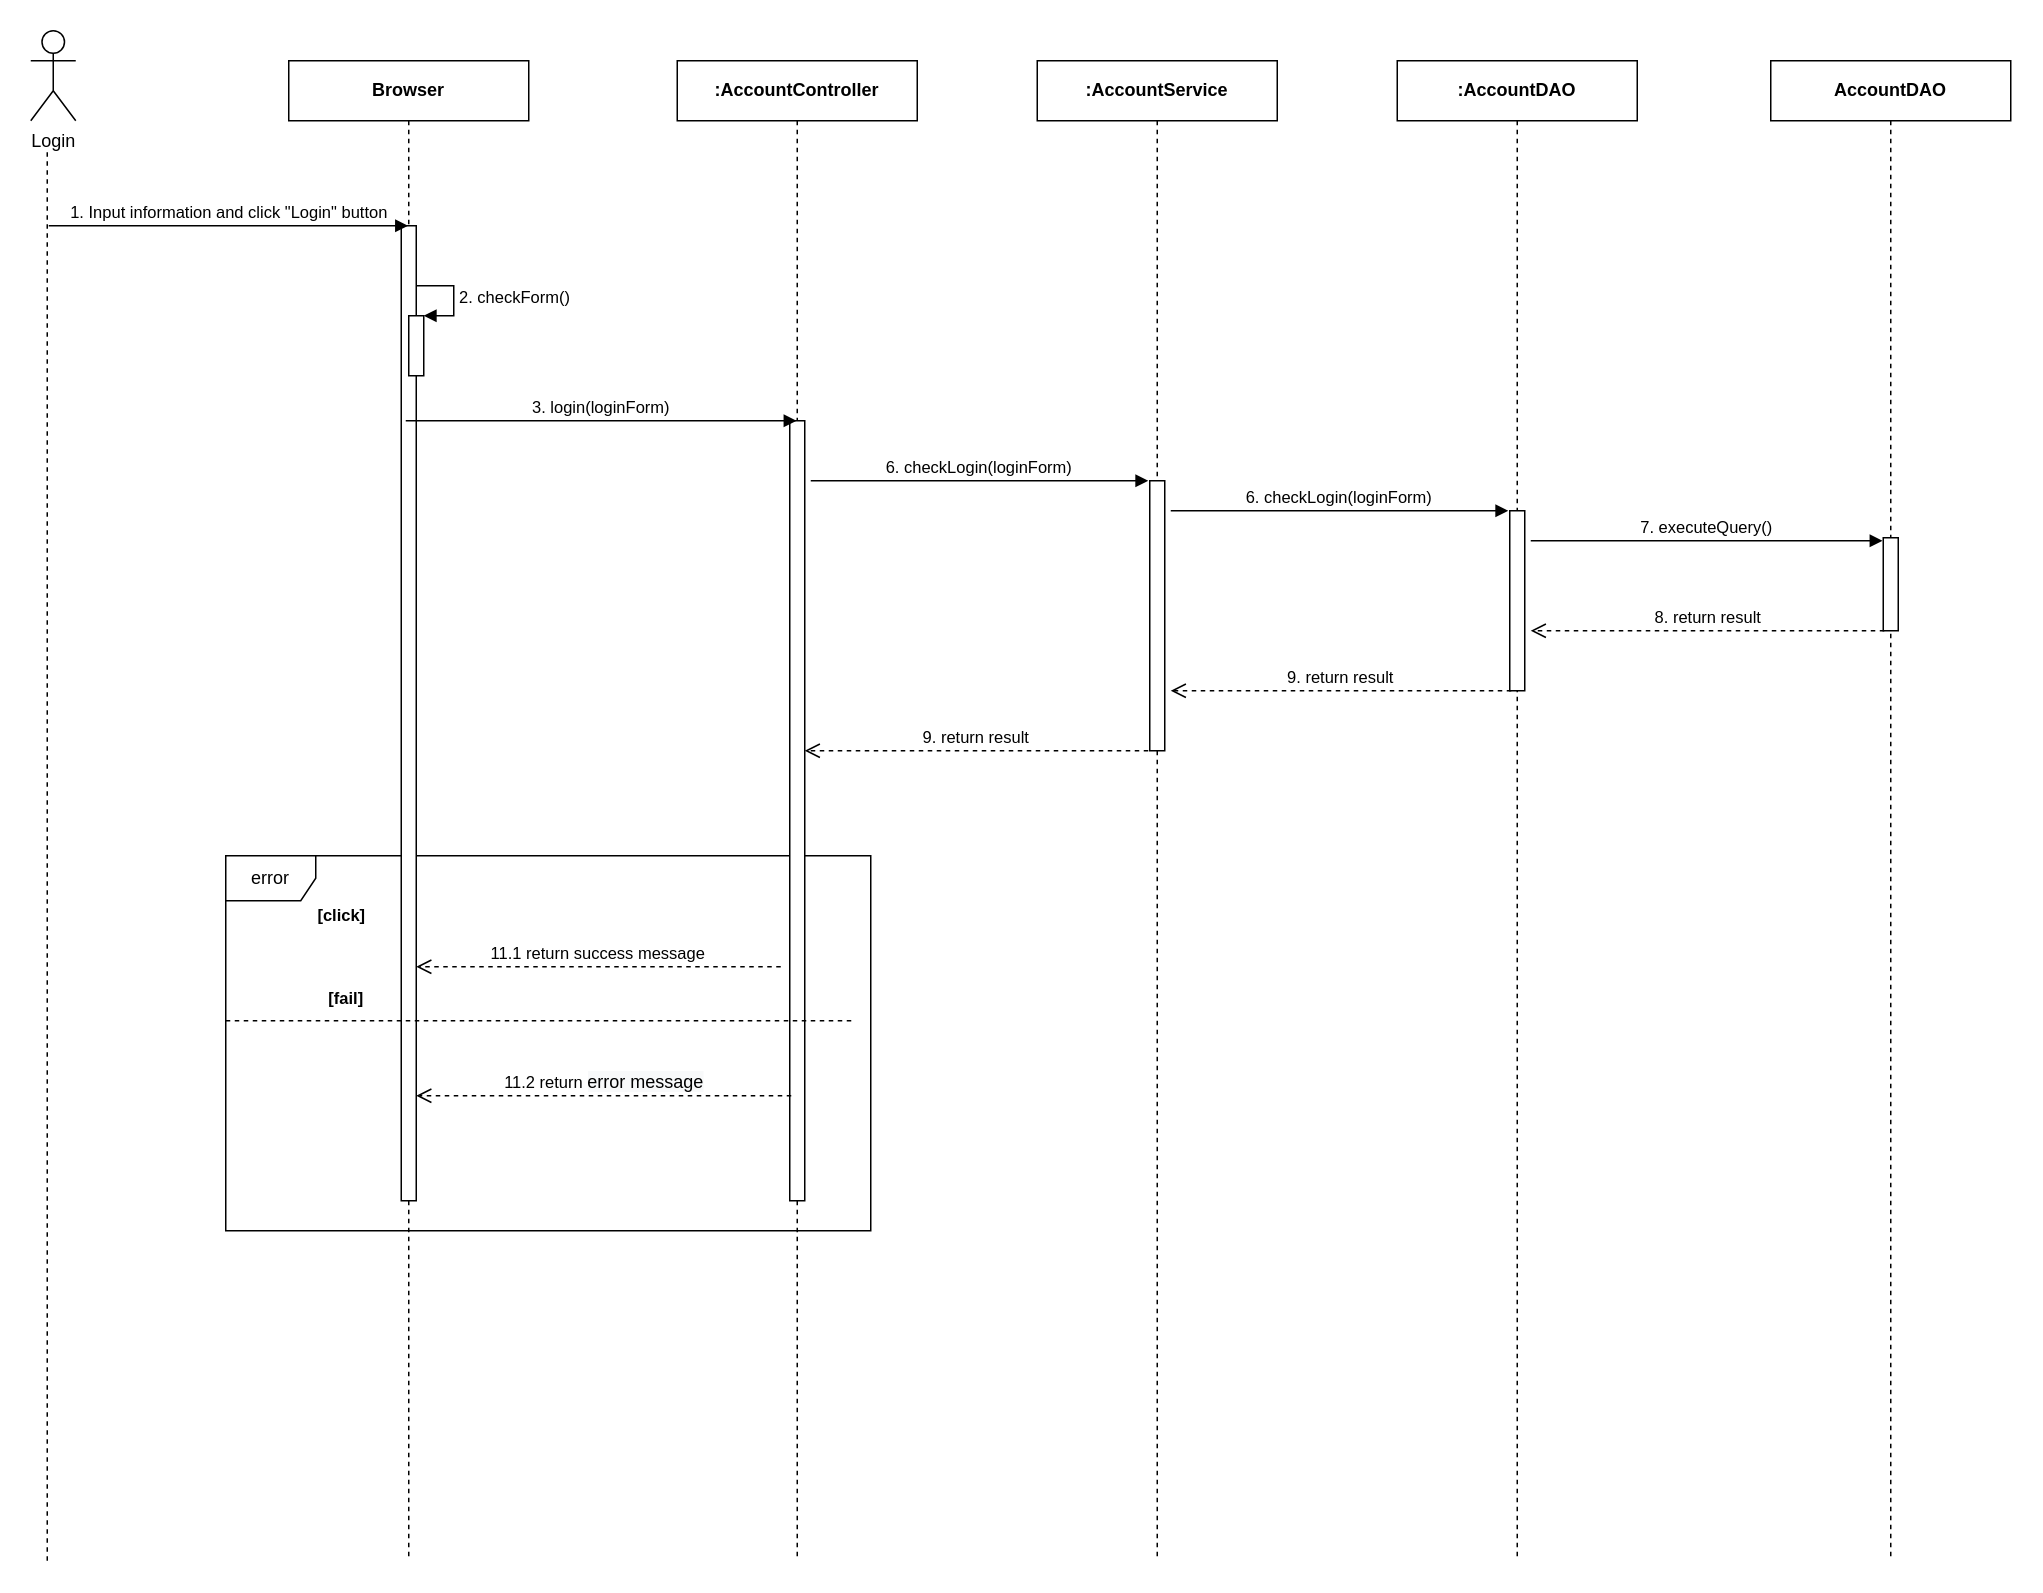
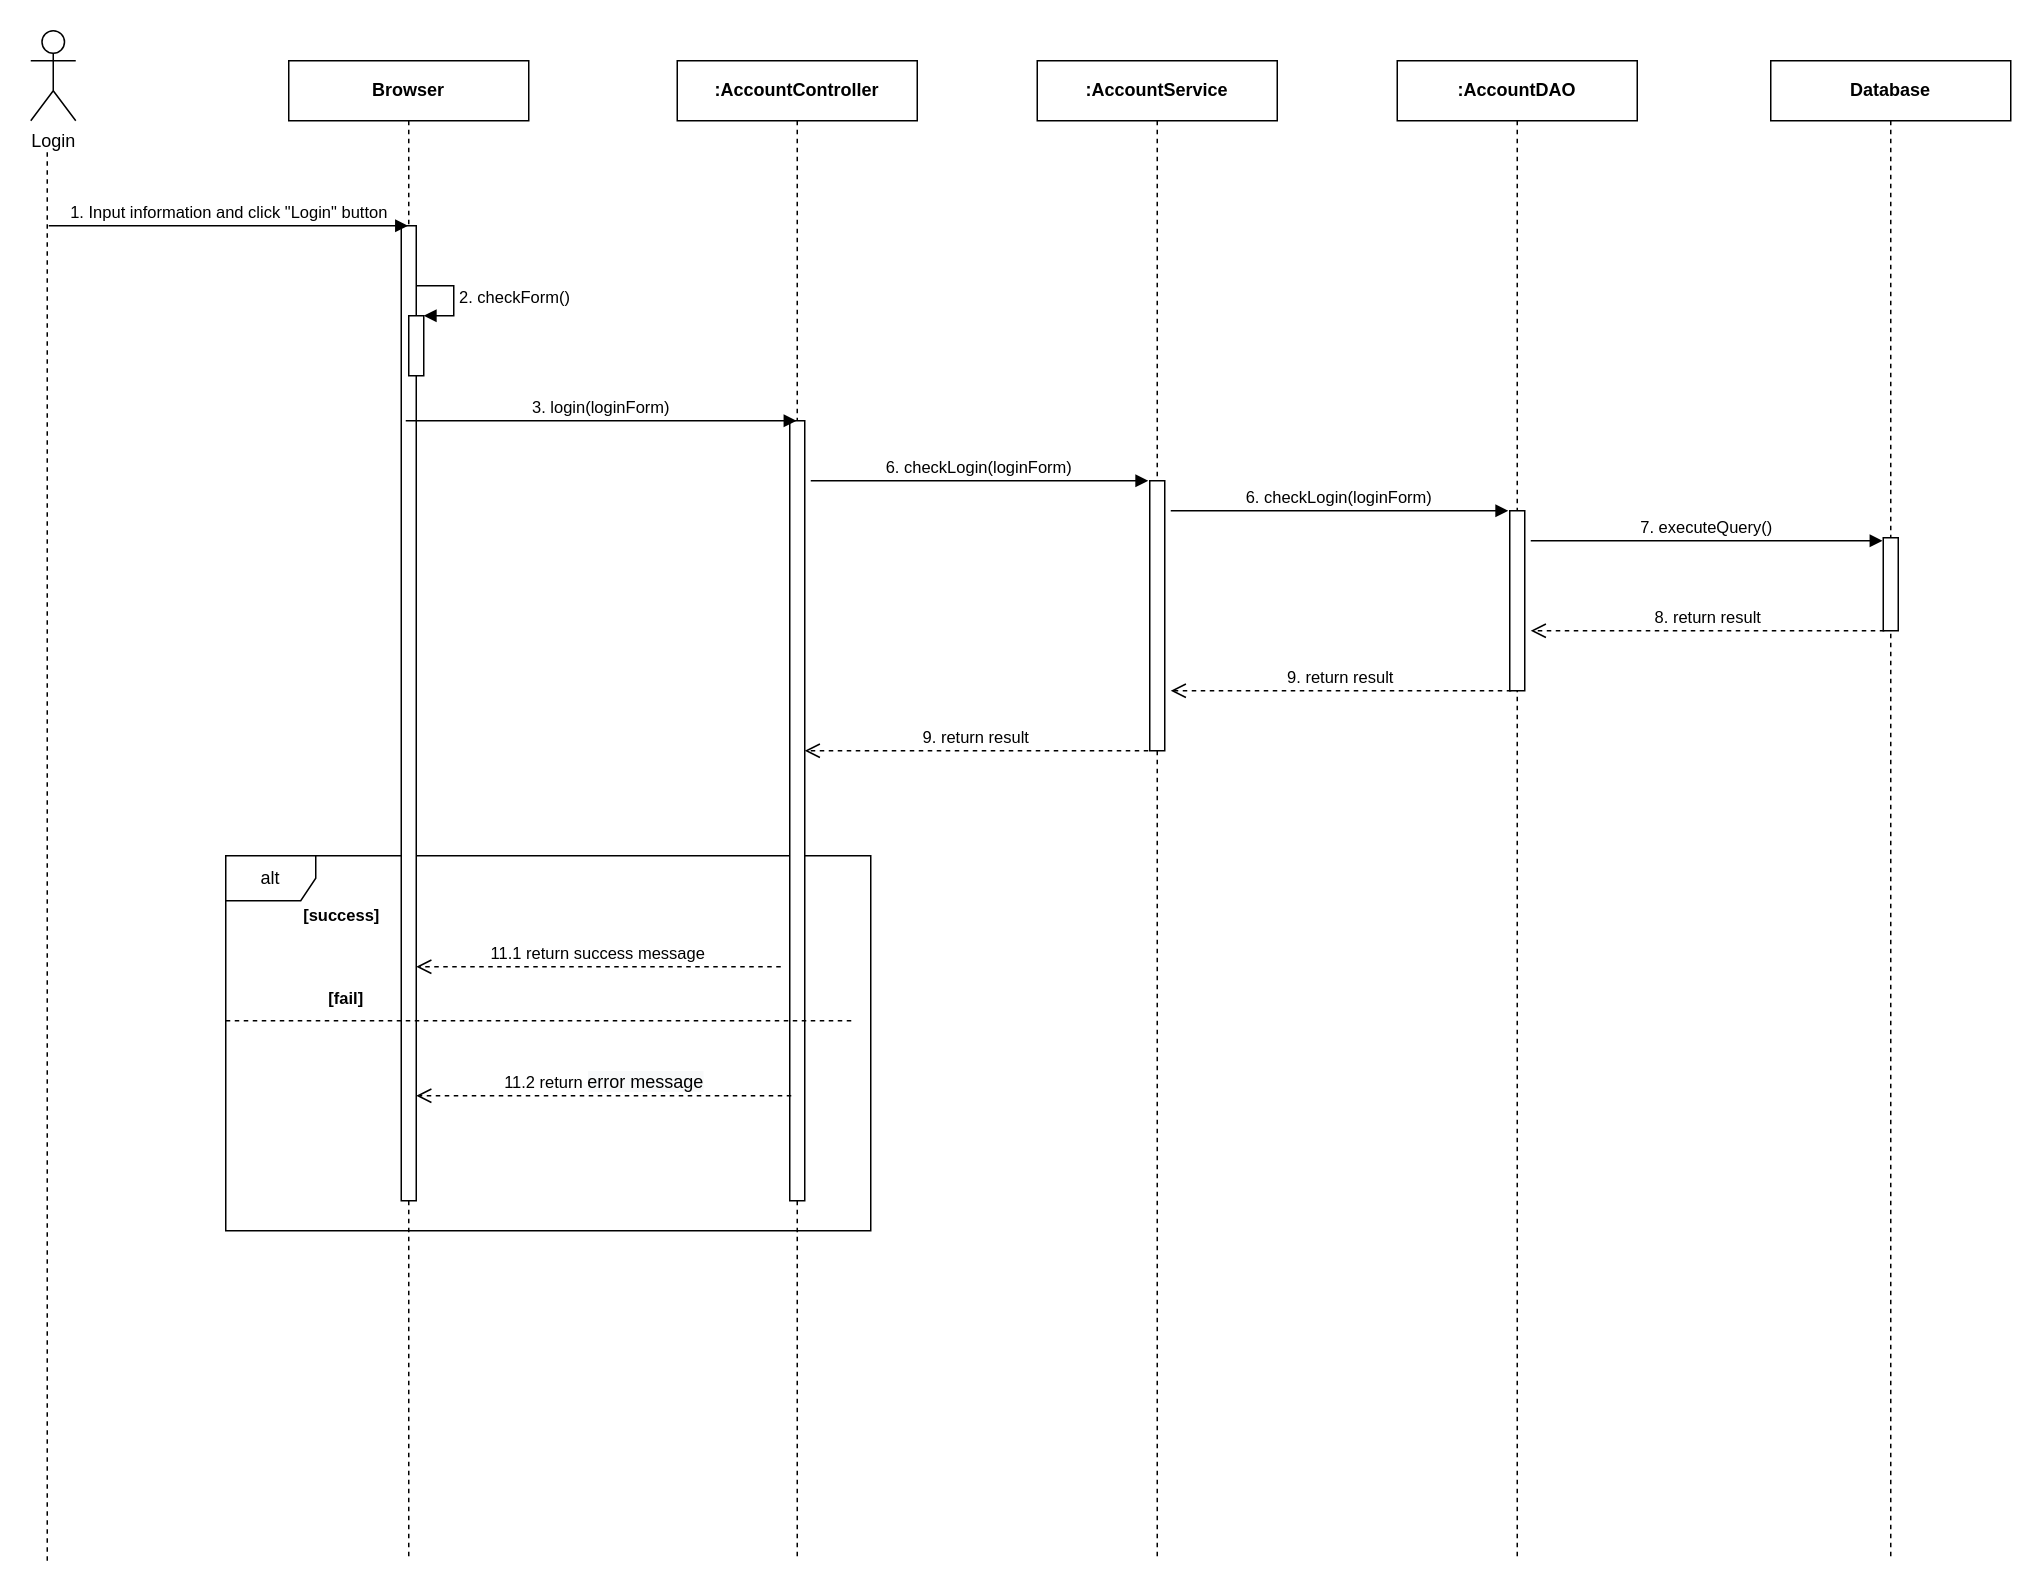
(1891, 91) -> (1891, 91)
(271, 878) -> (271, 878)
(342, 916) -> (342, 916)
